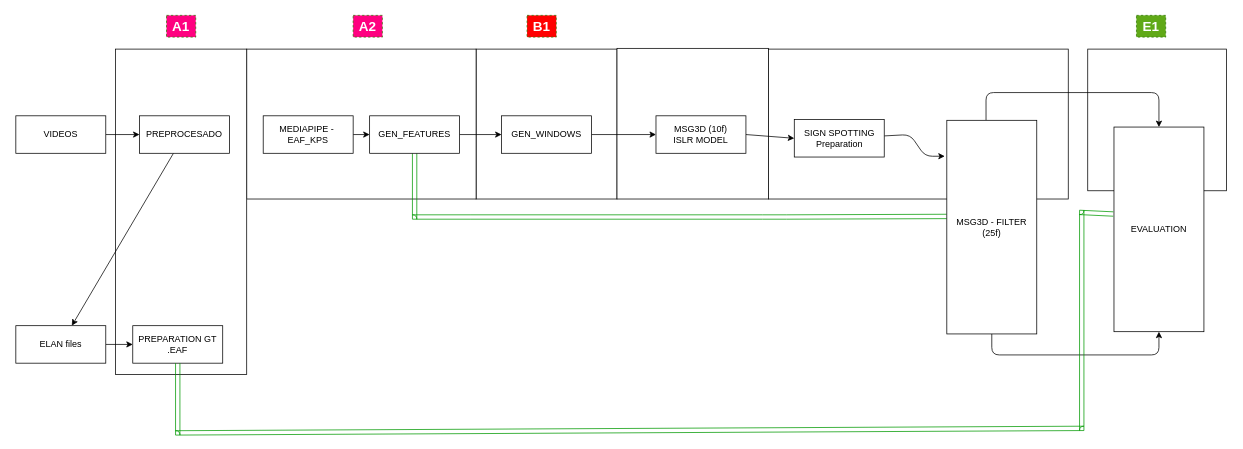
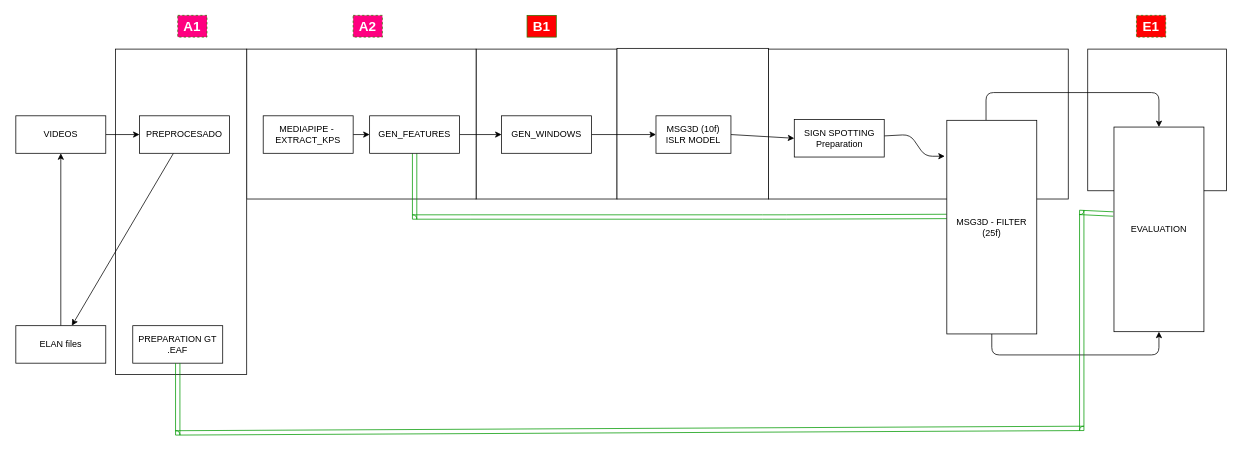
(181, 26) -> (192, 26)
(542, 26) -> (542, 26)
(1151, 26) -> (1151, 26)
(308, 135) -> (308, 135)
(701, 135) -> (693, 135)
(116, 345) -> (60, 243)
